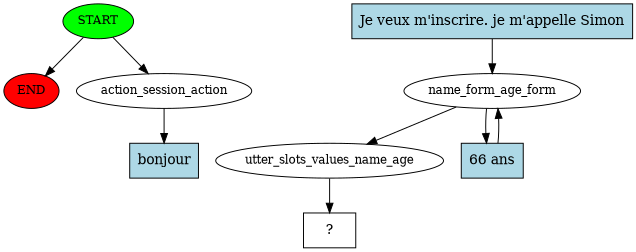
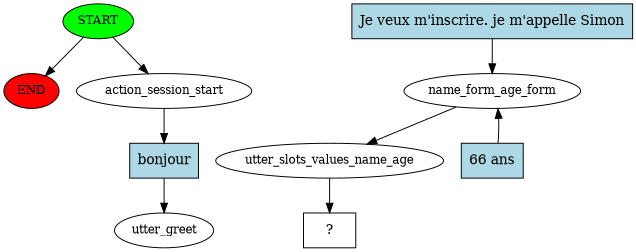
(164, 91) -> (164, 91)
(486, 121) -> none
none -> (164, 230)
